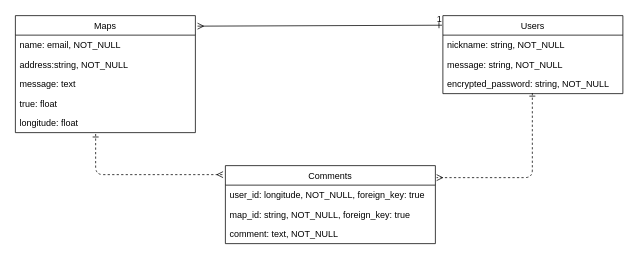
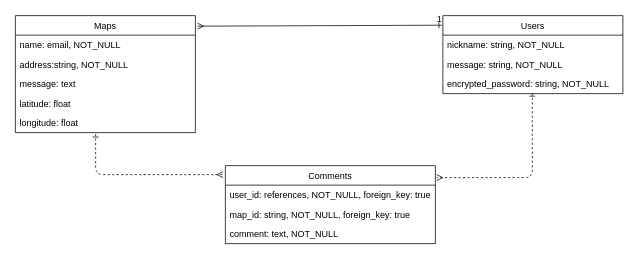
(44, 104) -> (51, 104)
(334, 195) -> (339, 195)
